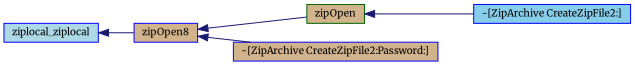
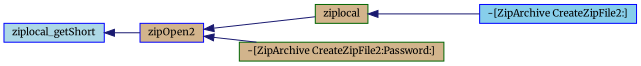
(336, 14) -> (342, 14)
(51, 33) -> (54, 33)
(166, 33) -> (172, 33)
(336, 52) -> (342, 52)
